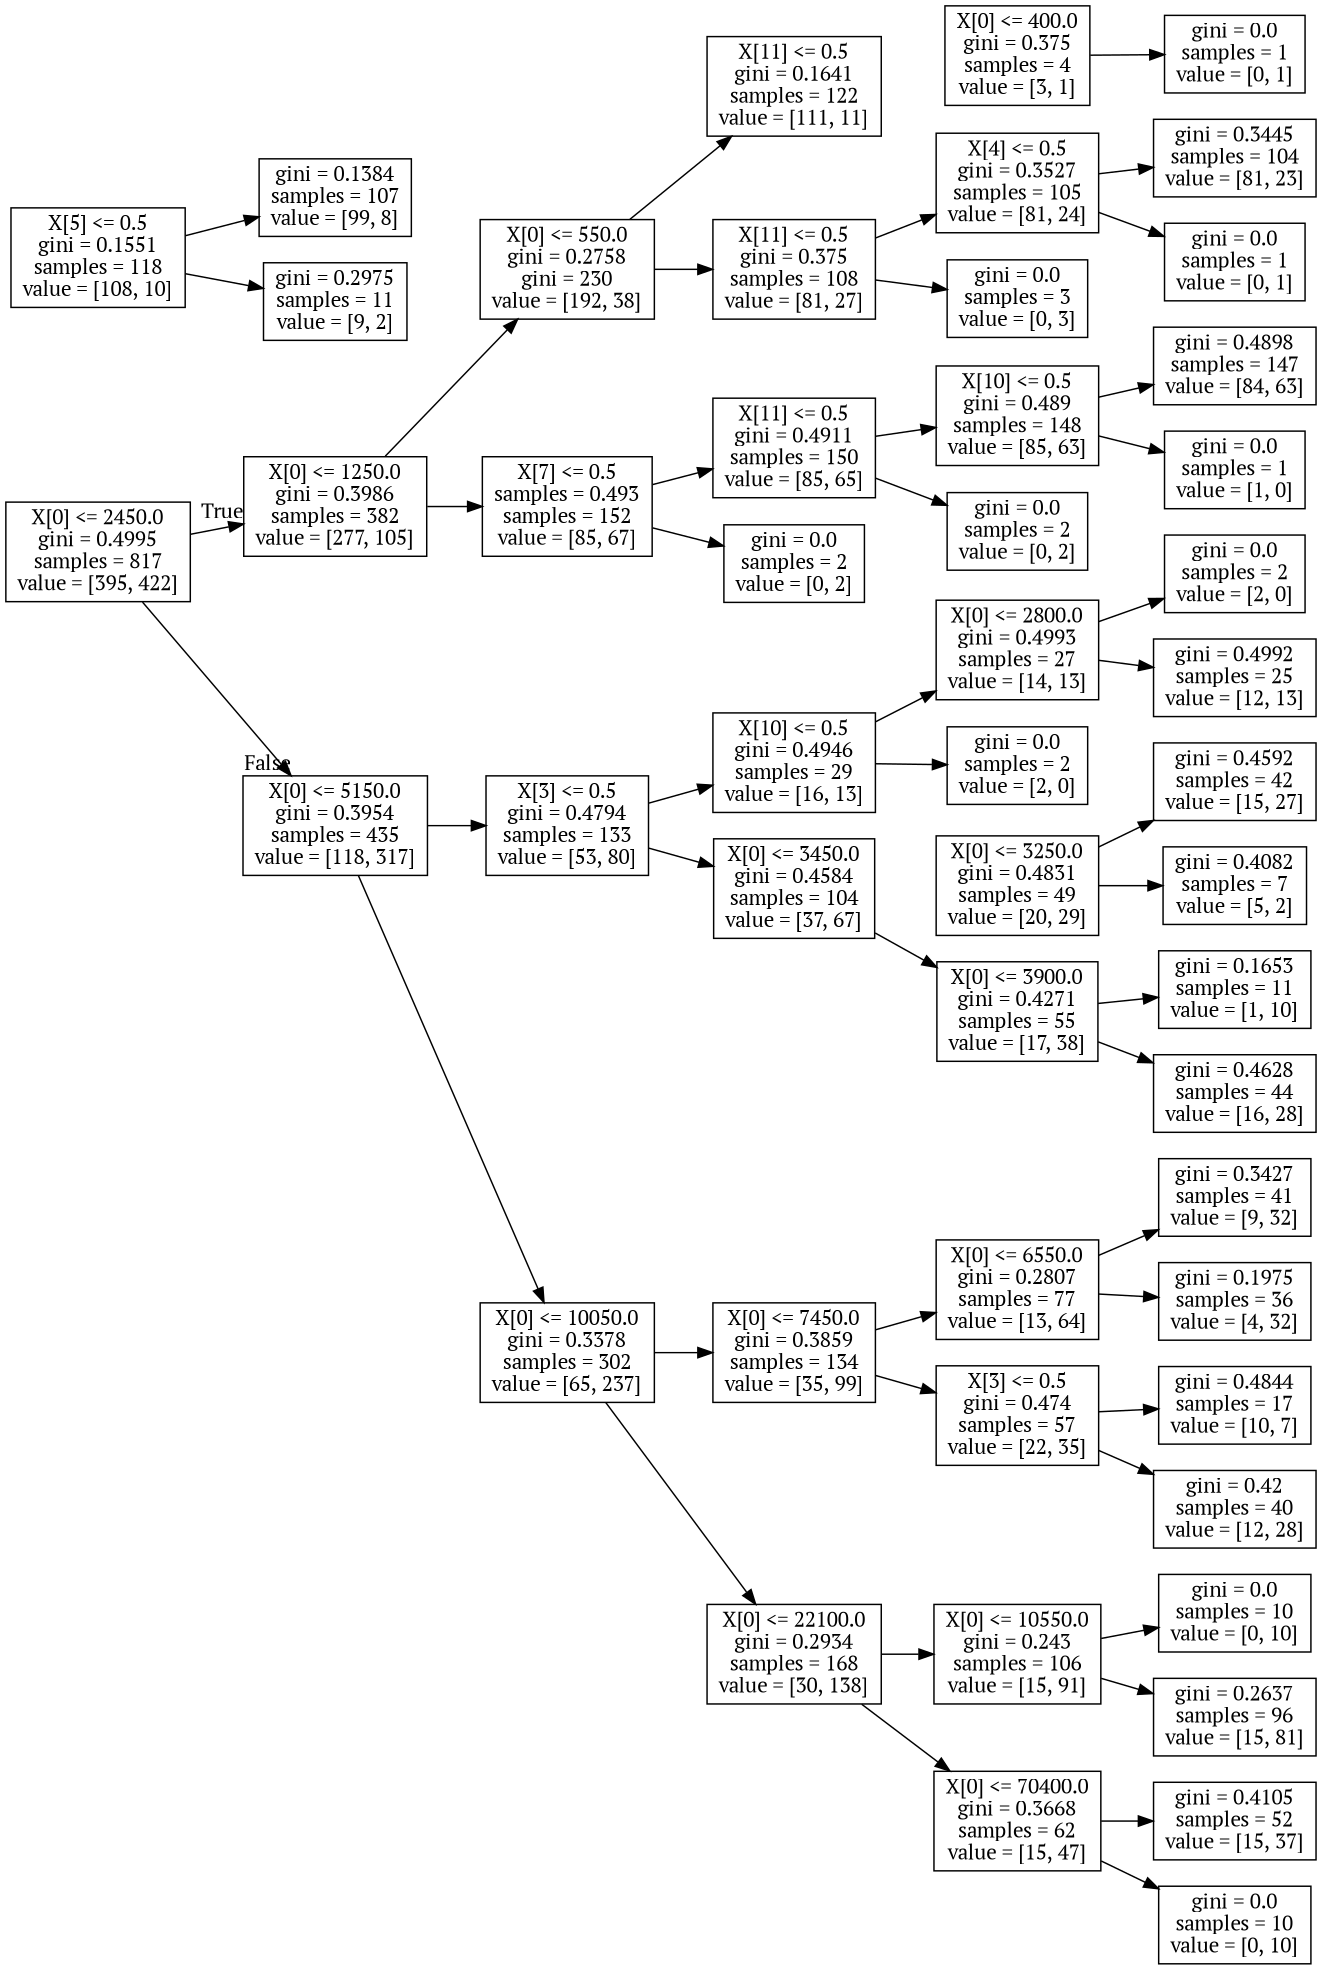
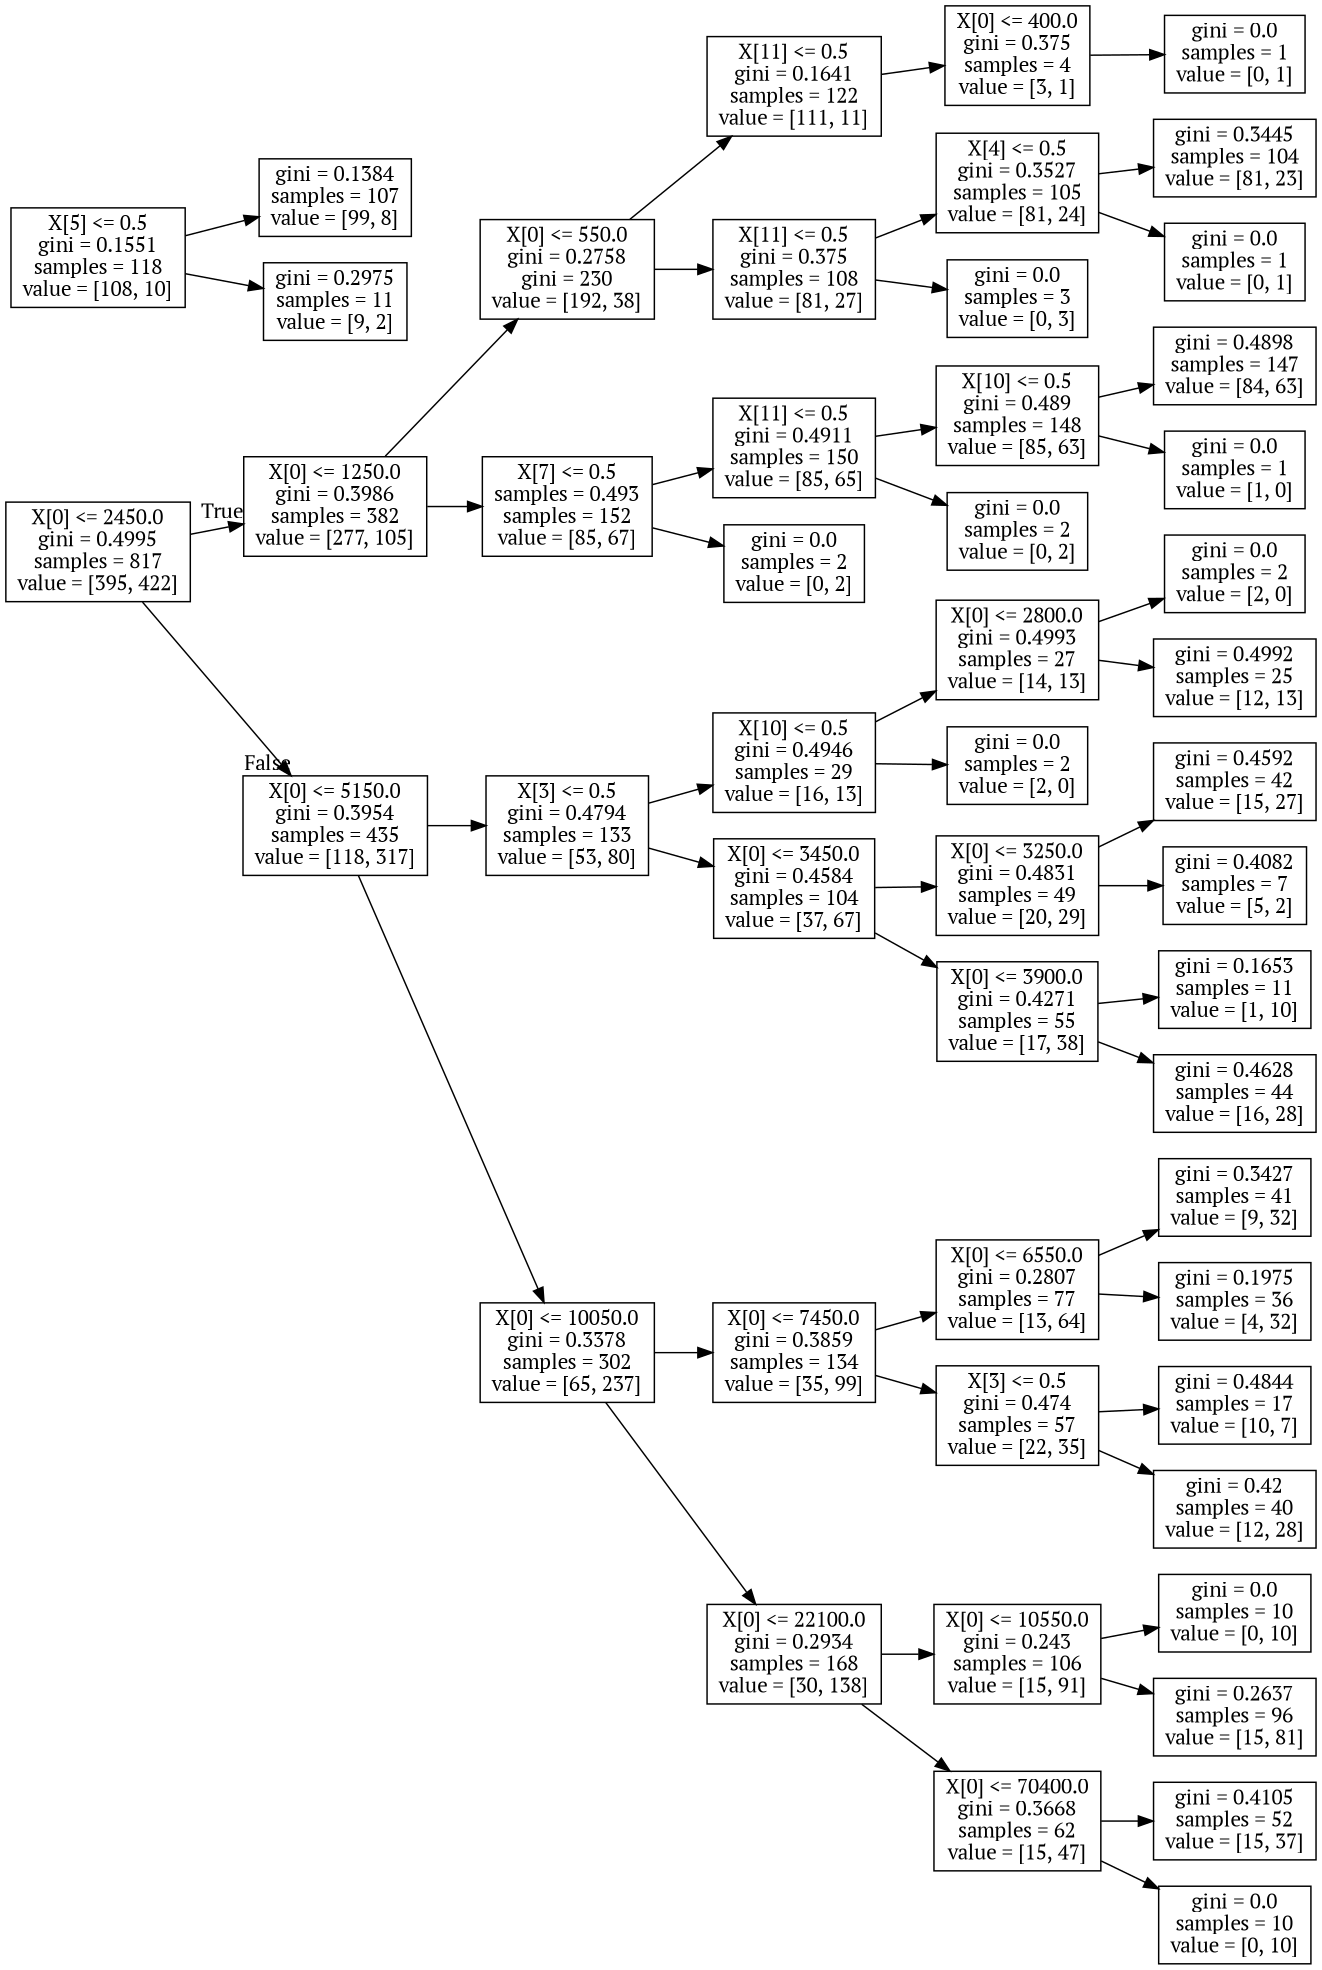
none -> (905, 71)
none -> (898, 887)
